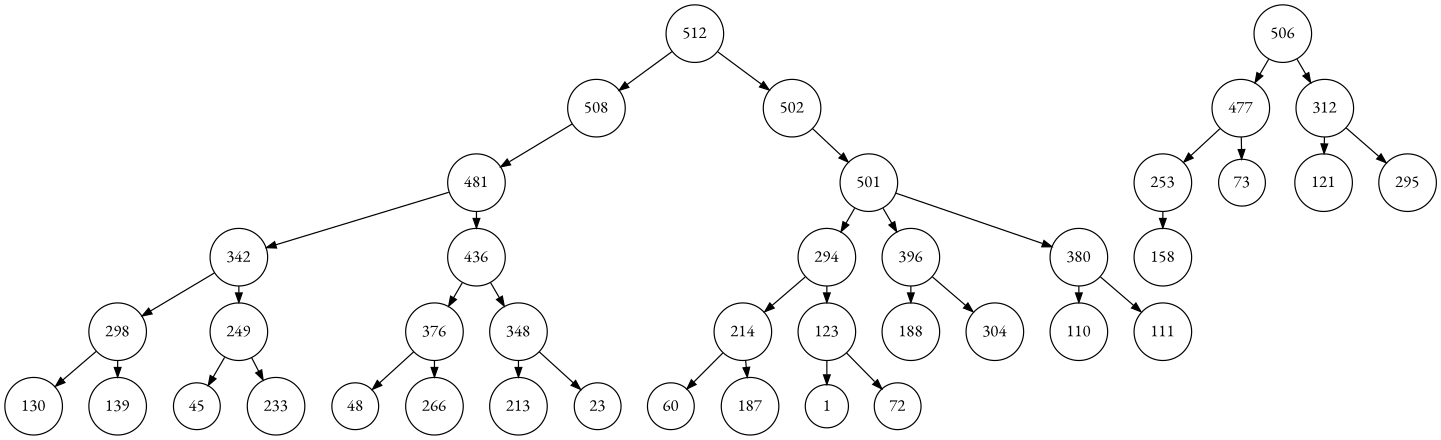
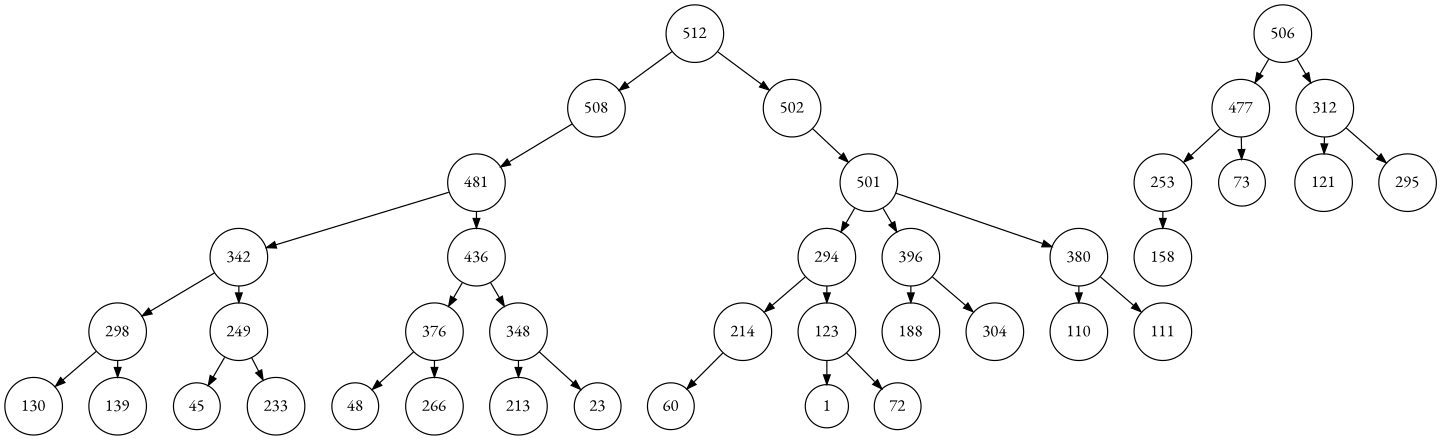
(750, 406) -> none
